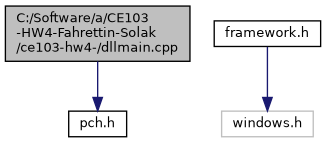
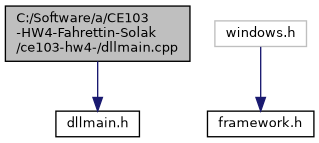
(267, 72) -> (261, 72)
(98, 124) -> (98, 124)
